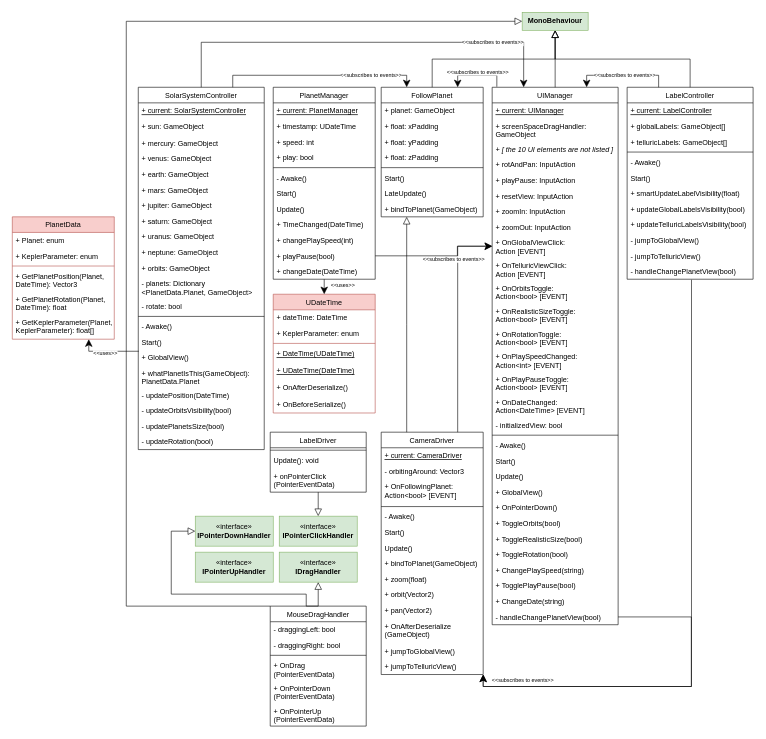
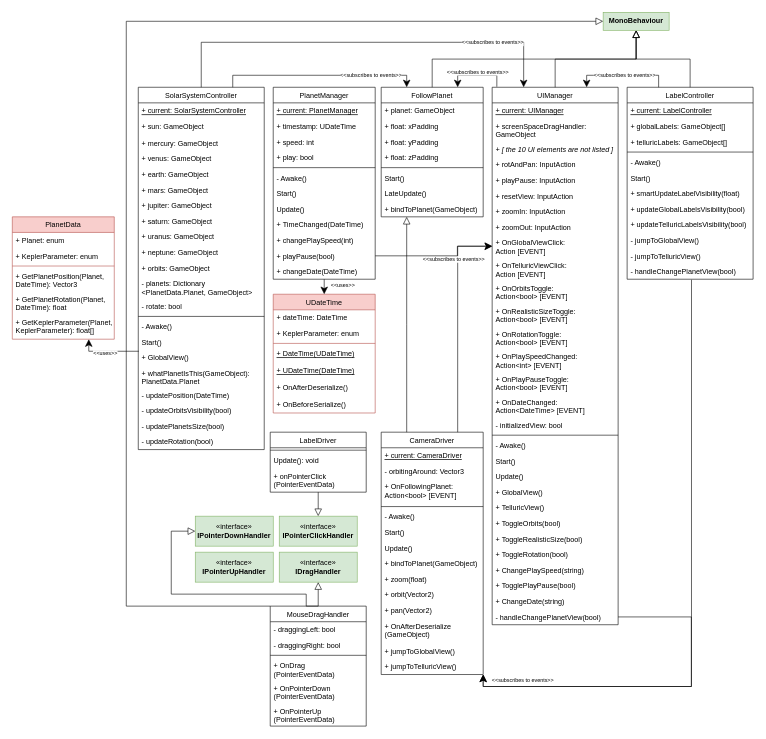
(555, 21) -> (636, 21)
(529, 508) -> (524, 508)
